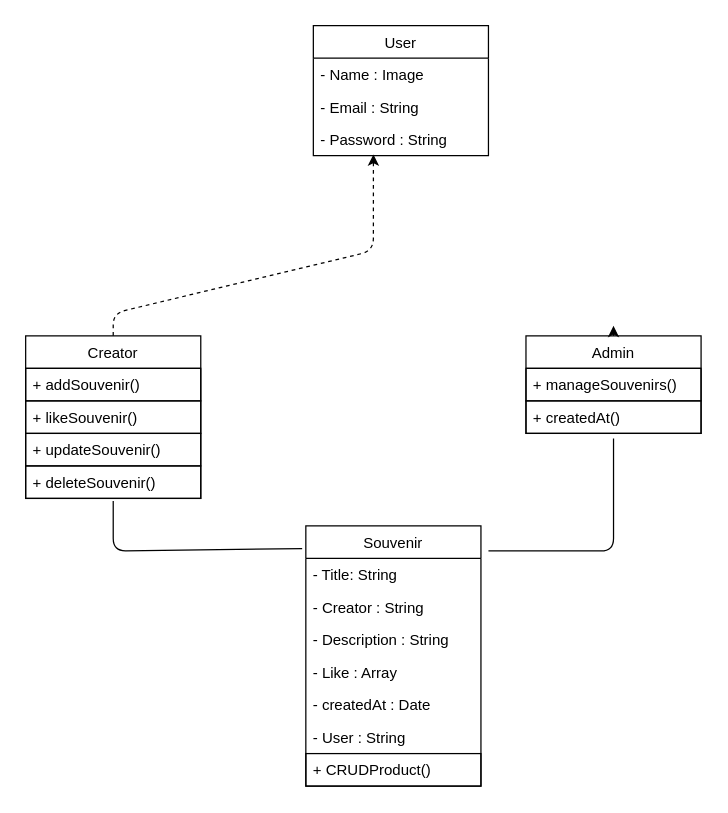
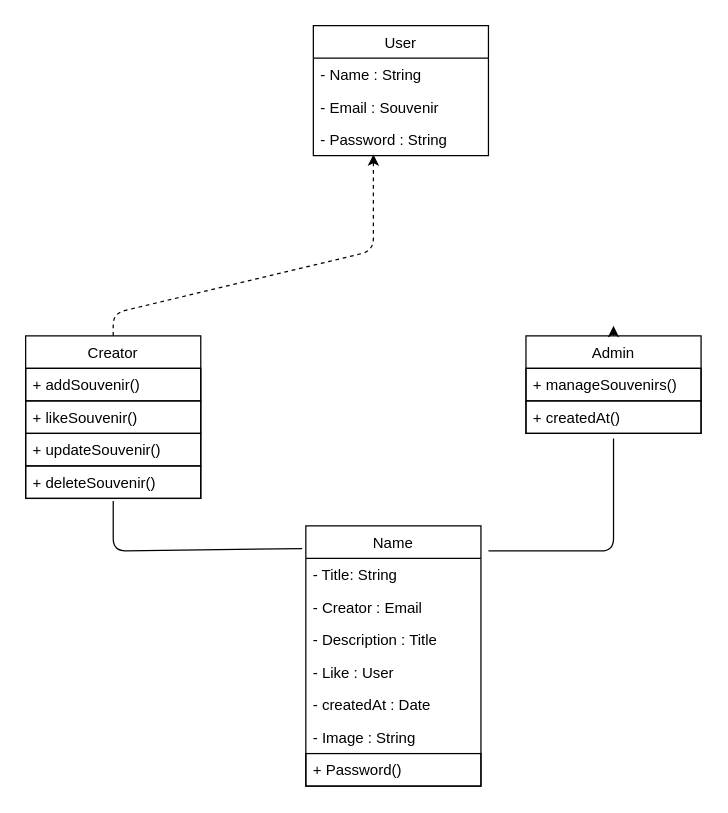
(371, 75) -> (373, 75)
(374, 108) -> (382, 108)
(393, 543) -> (393, 543)
(378, 608) -> (372, 608)
(391, 640) -> (385, 640)
(362, 673) -> (357, 673)
(366, 738) -> (370, 738)
(374, 770) -> (361, 770)
